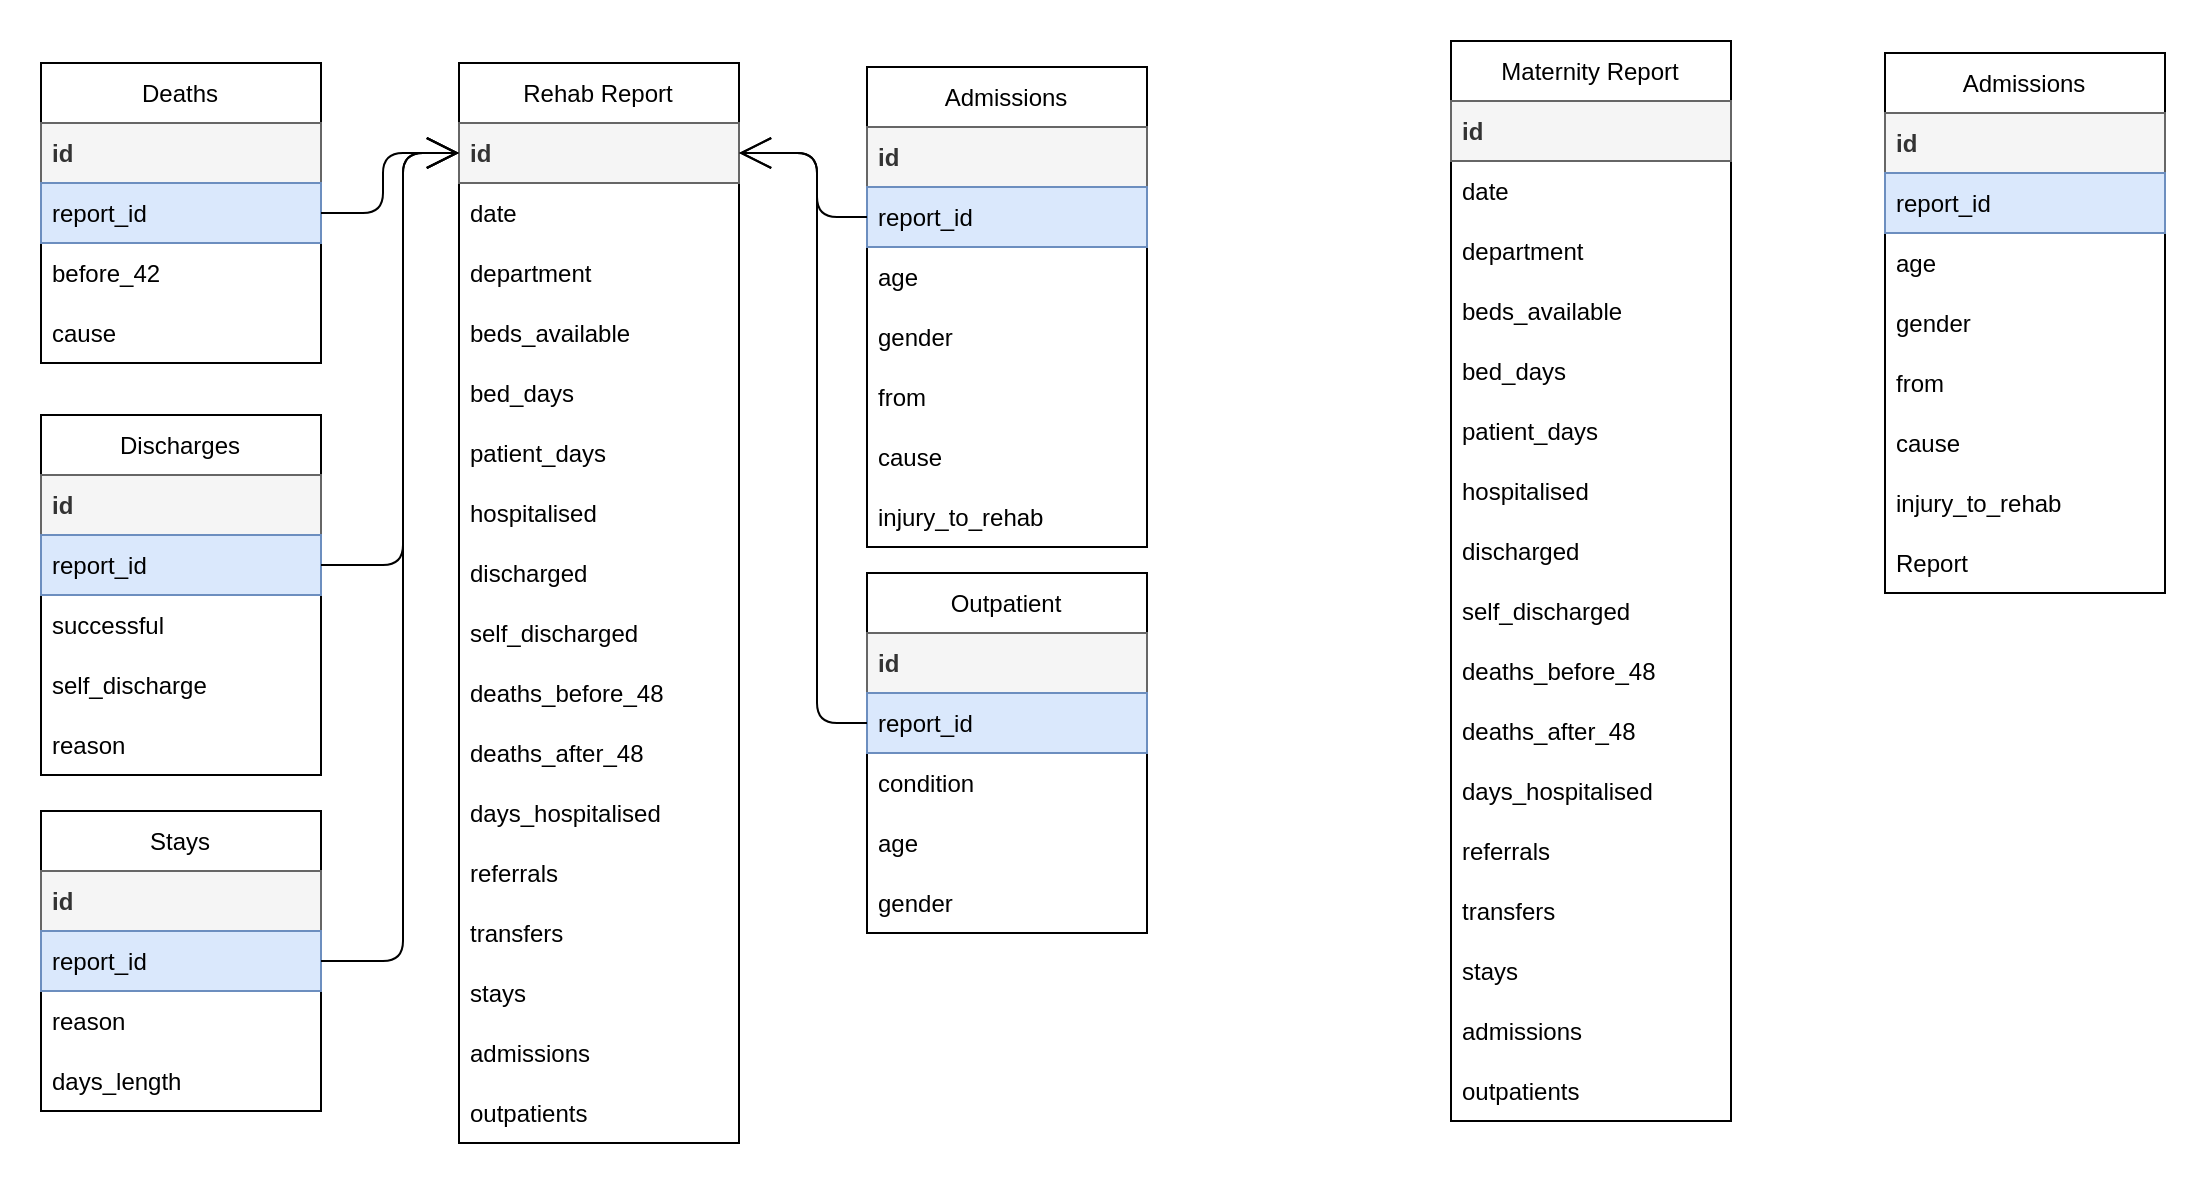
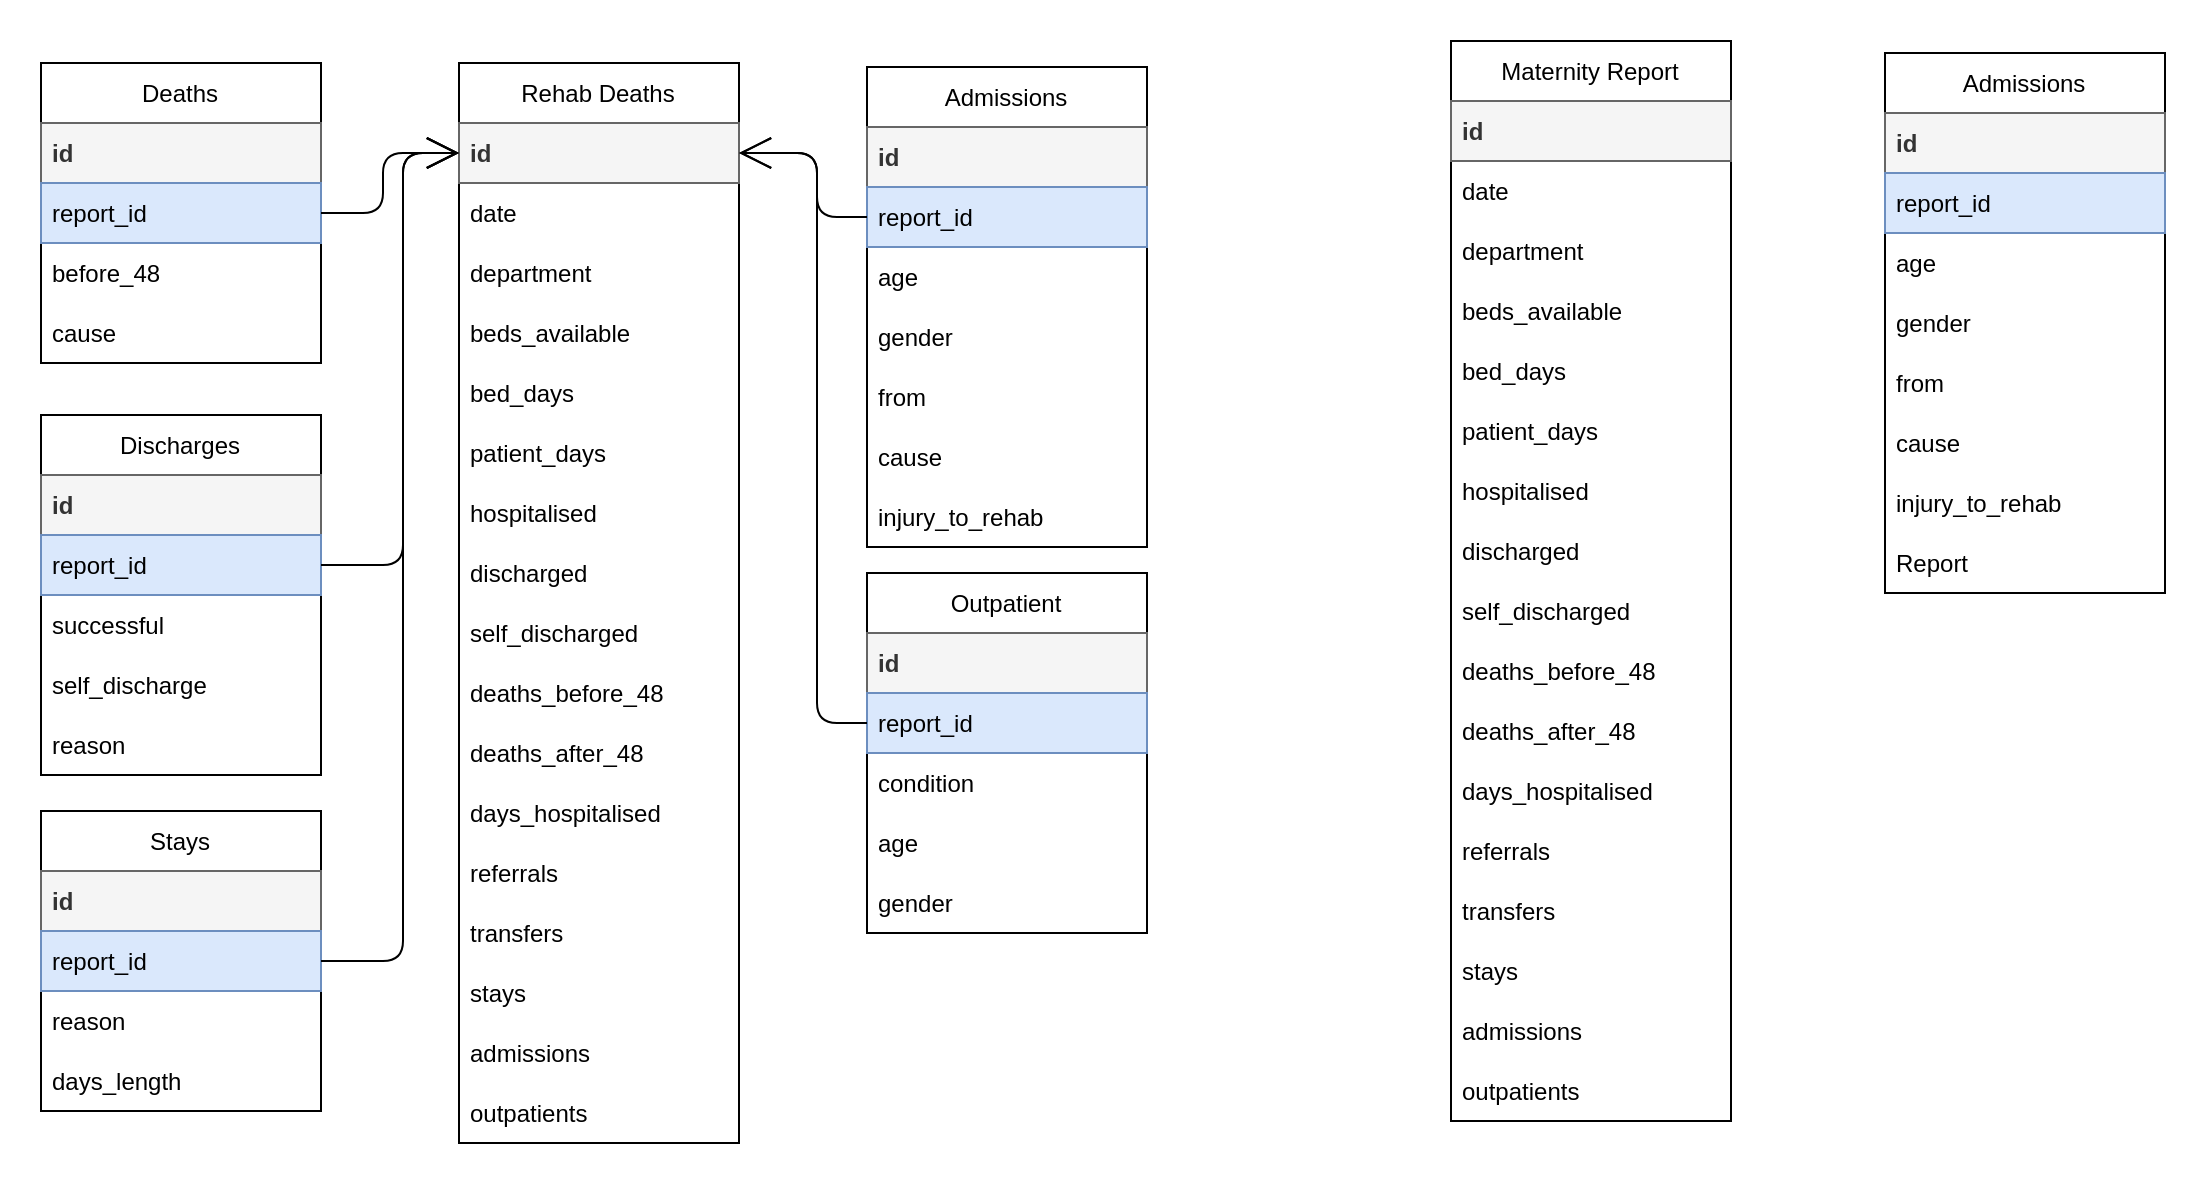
(598, 94) -> (598, 94)
(112, 274) -> (112, 274)
